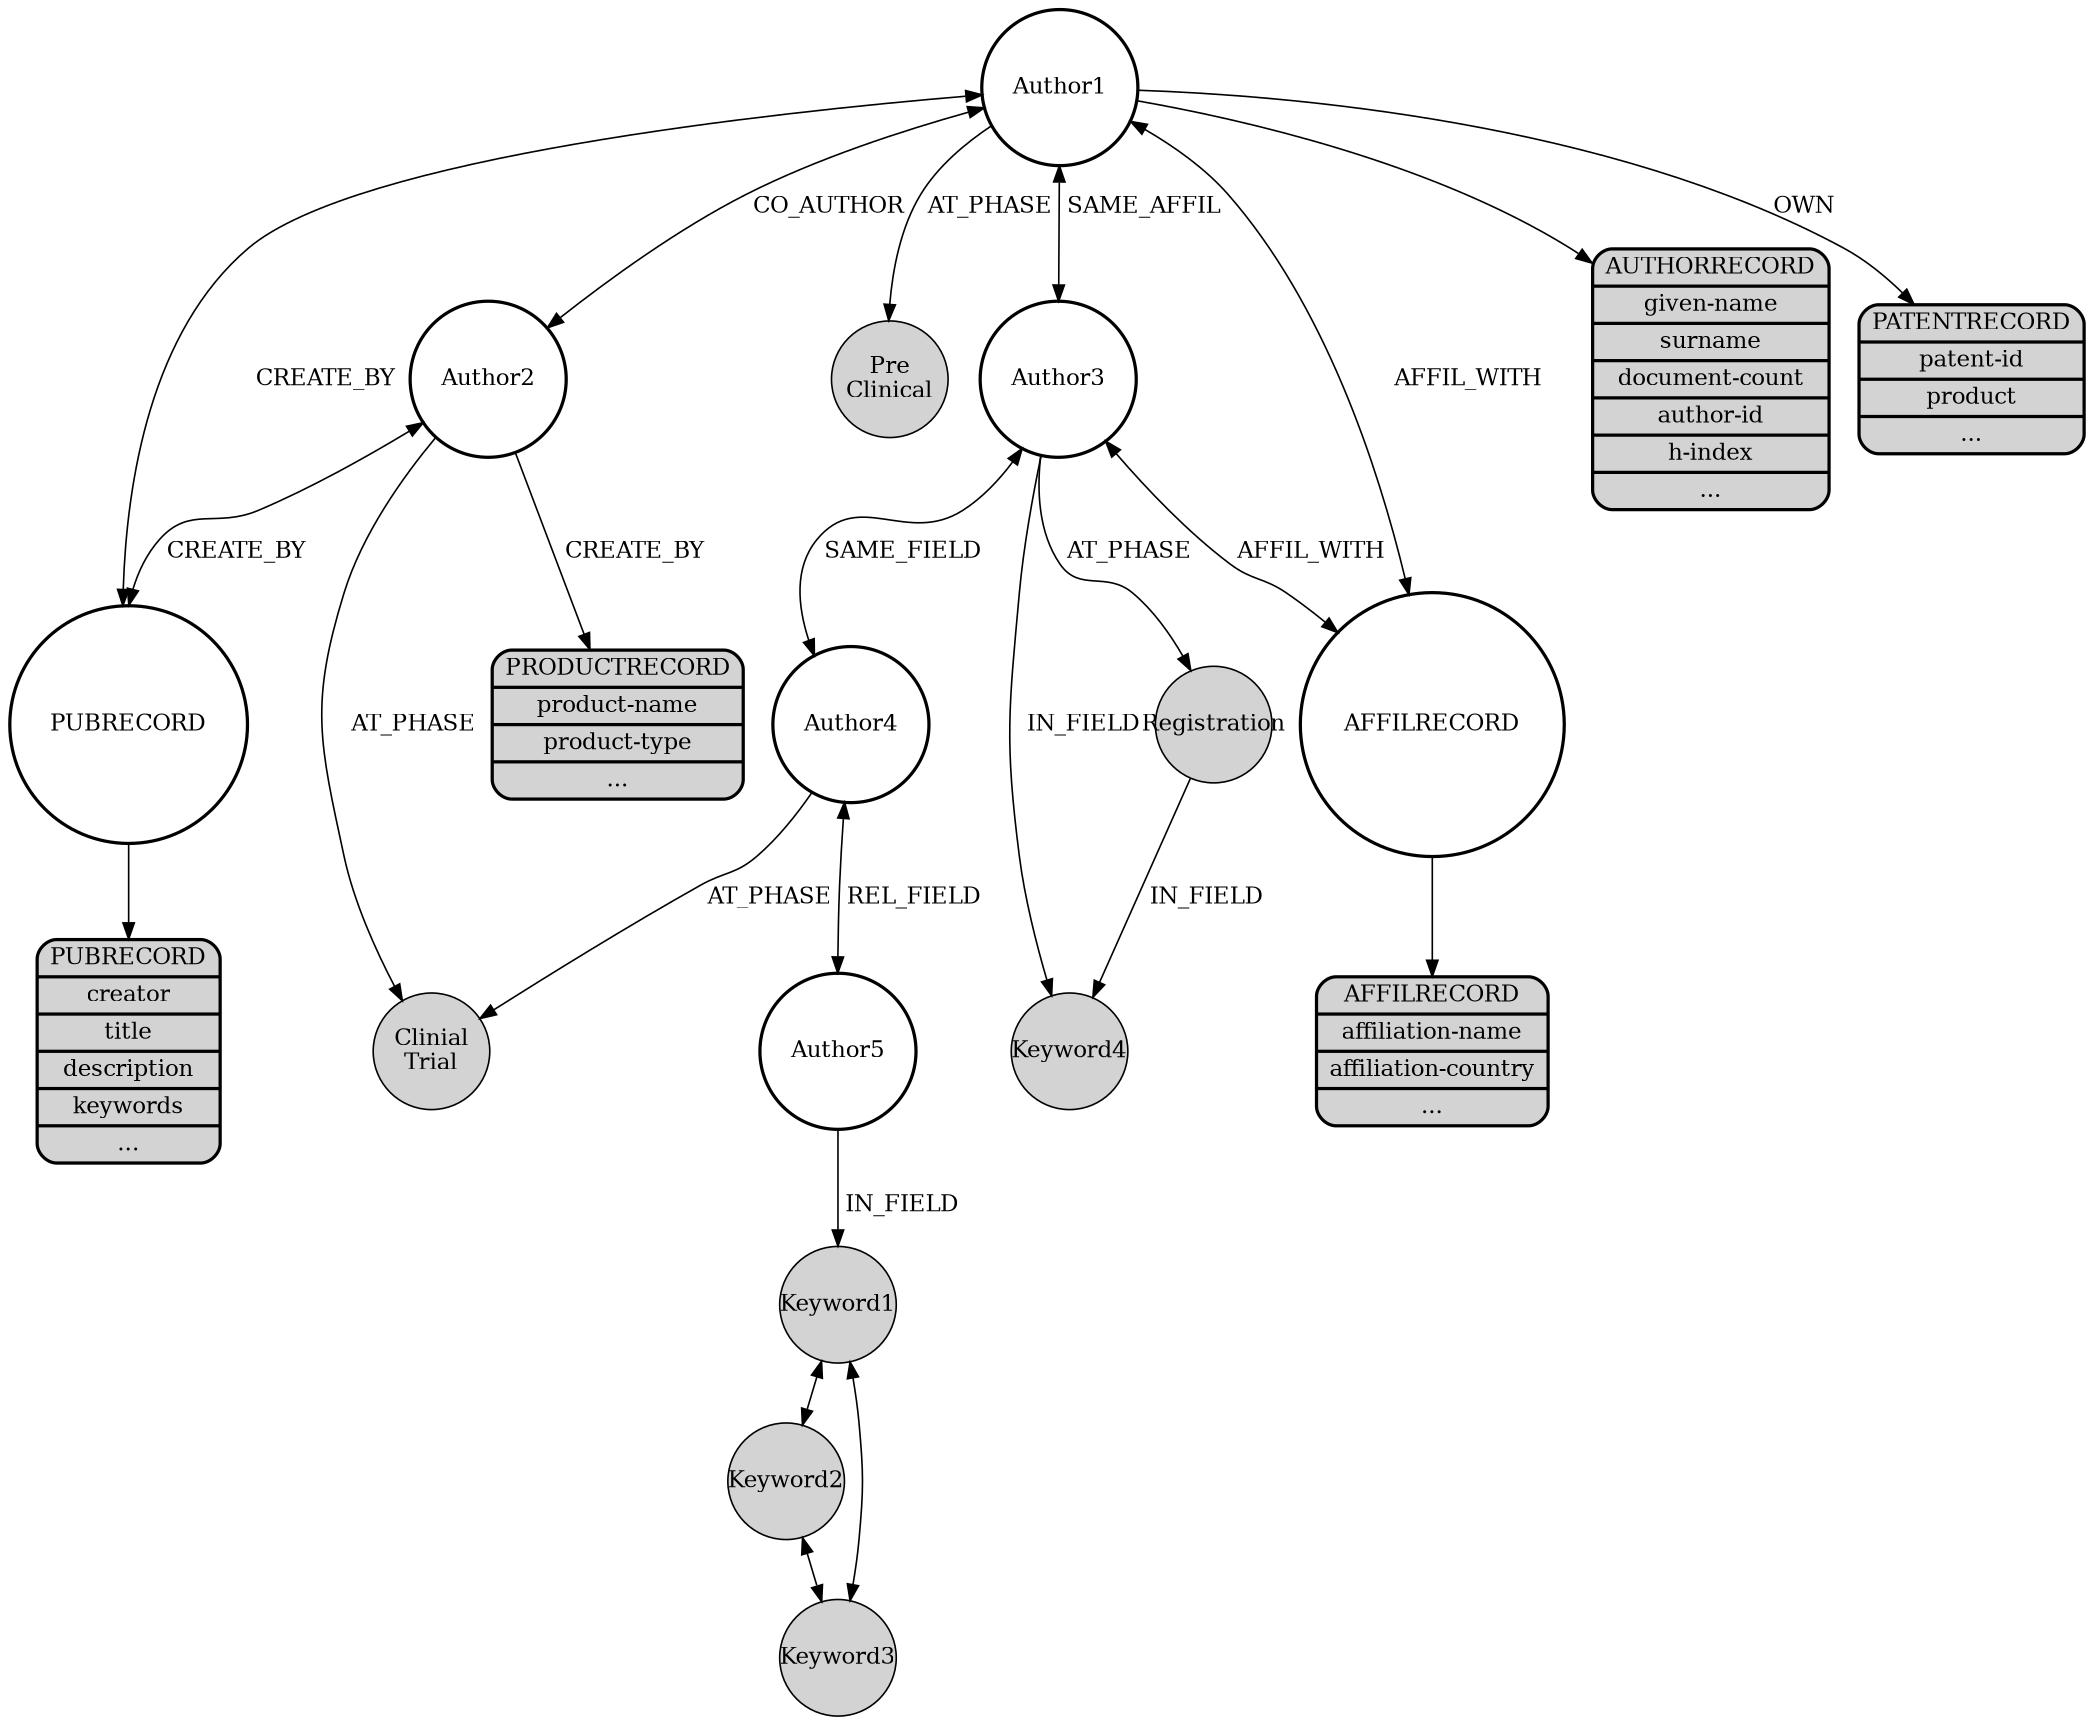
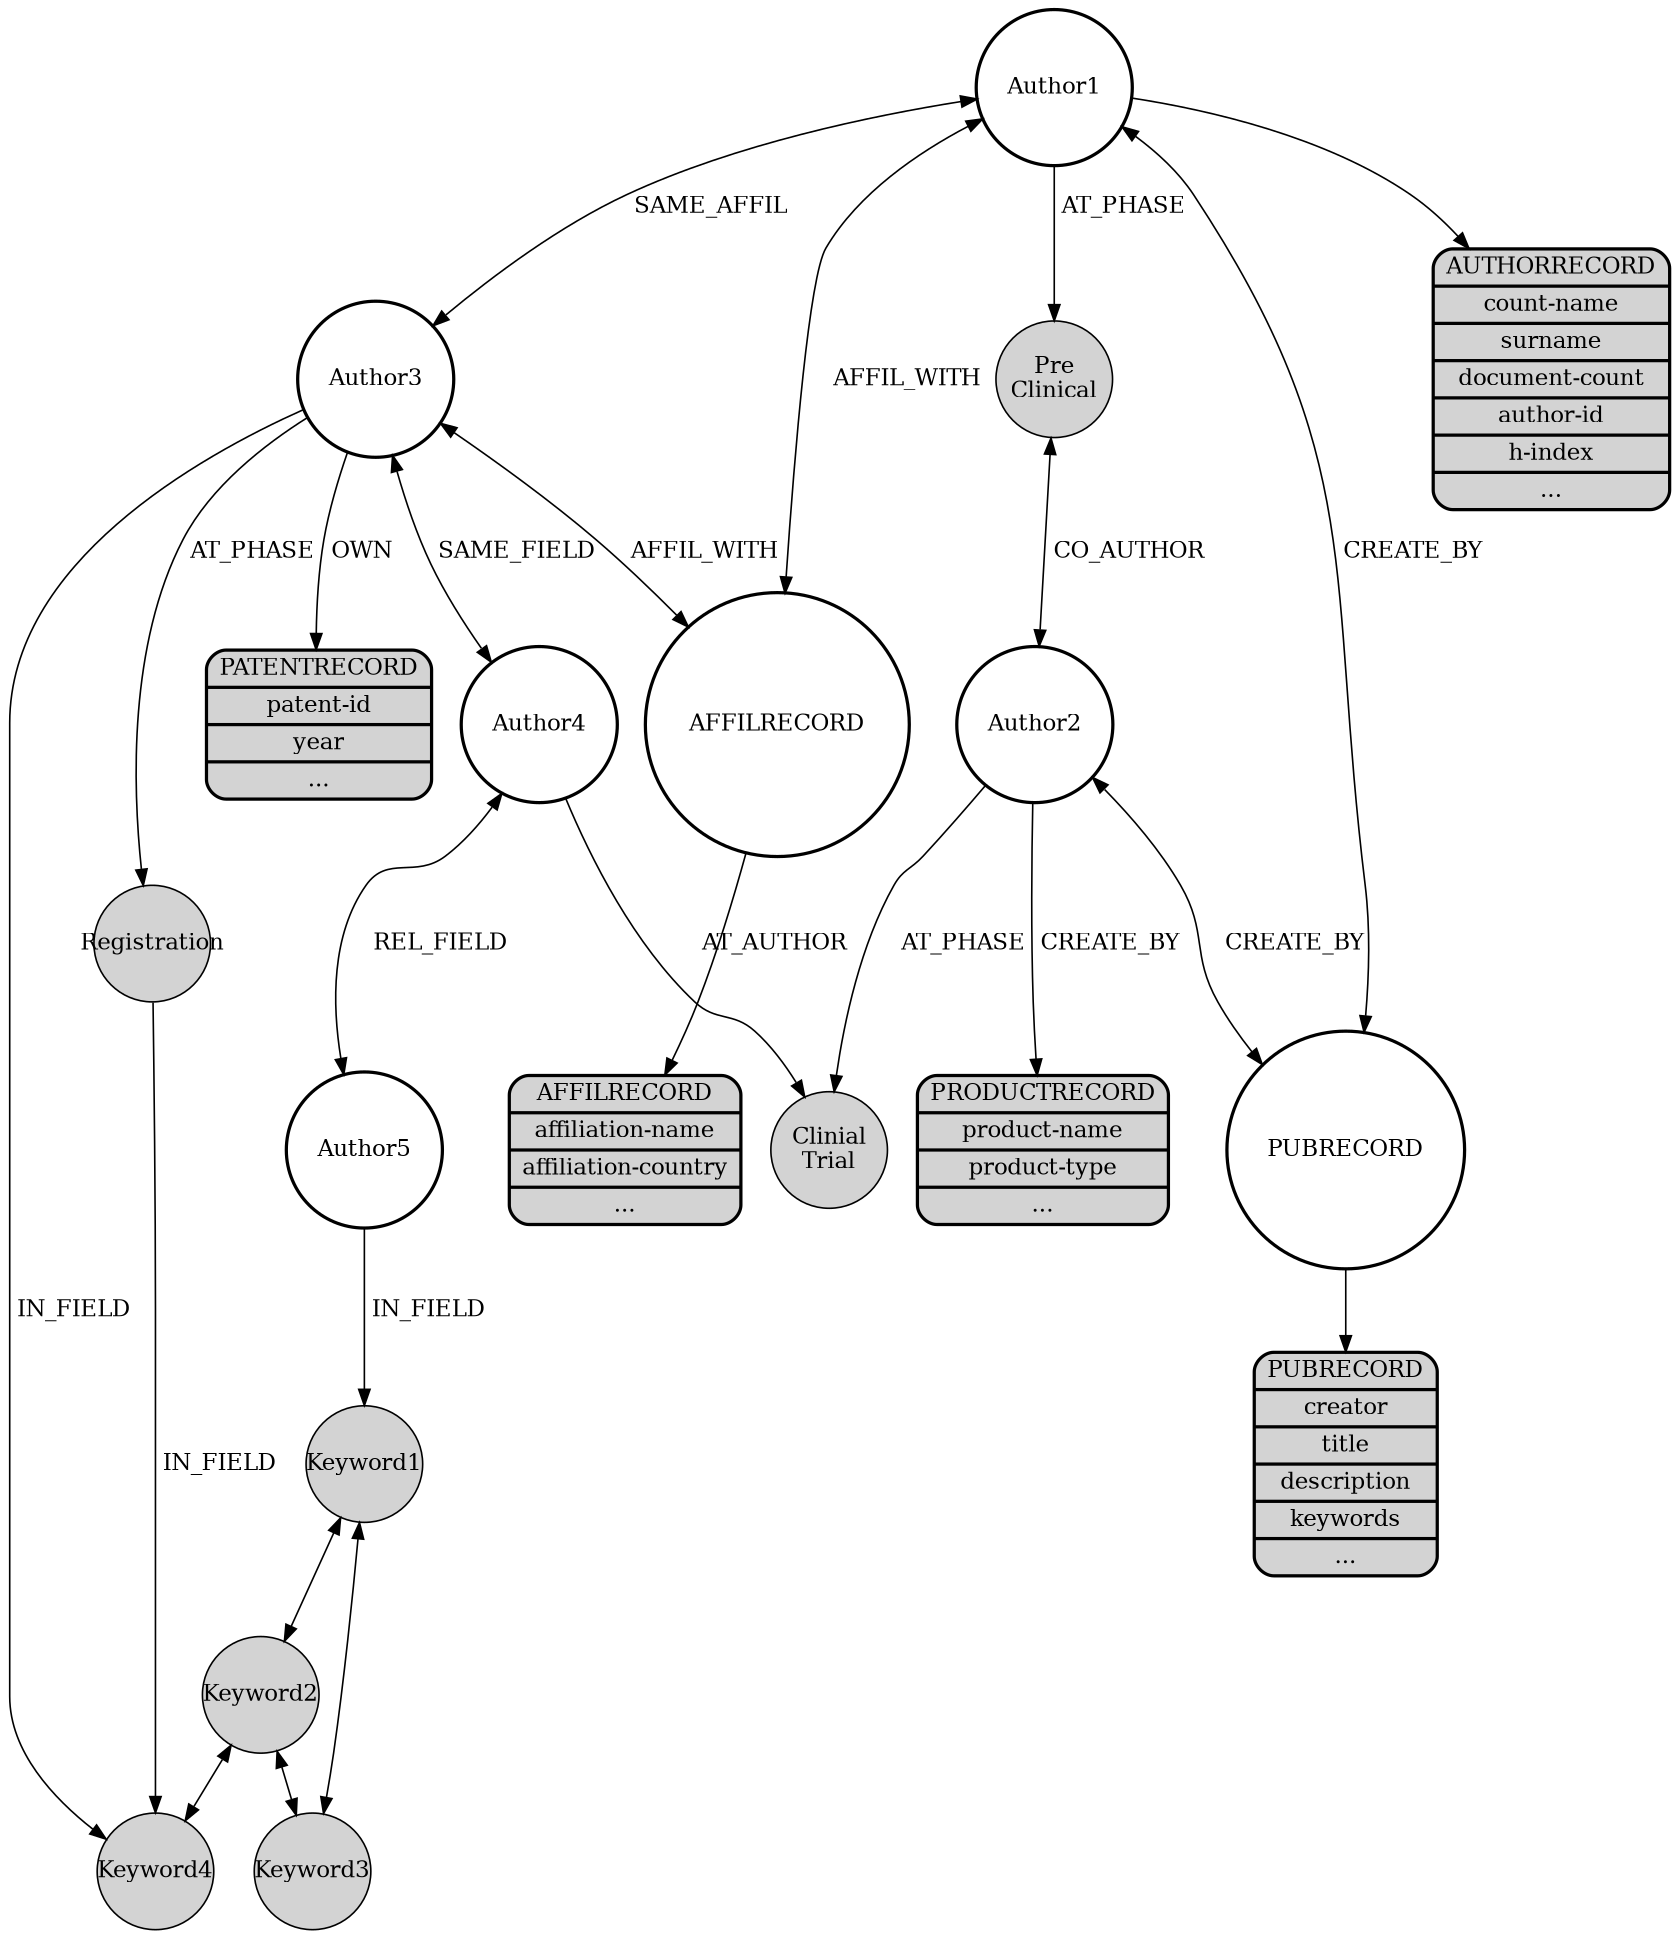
(1536, 140) -> (324, 542)
(752, 191) -> (1045, 542)
(1711, 304) -> (1551, 304)
(1972, 397) -> (319, 742)
(767, 897) -> (771, 944)
none -> (208, 1783)
